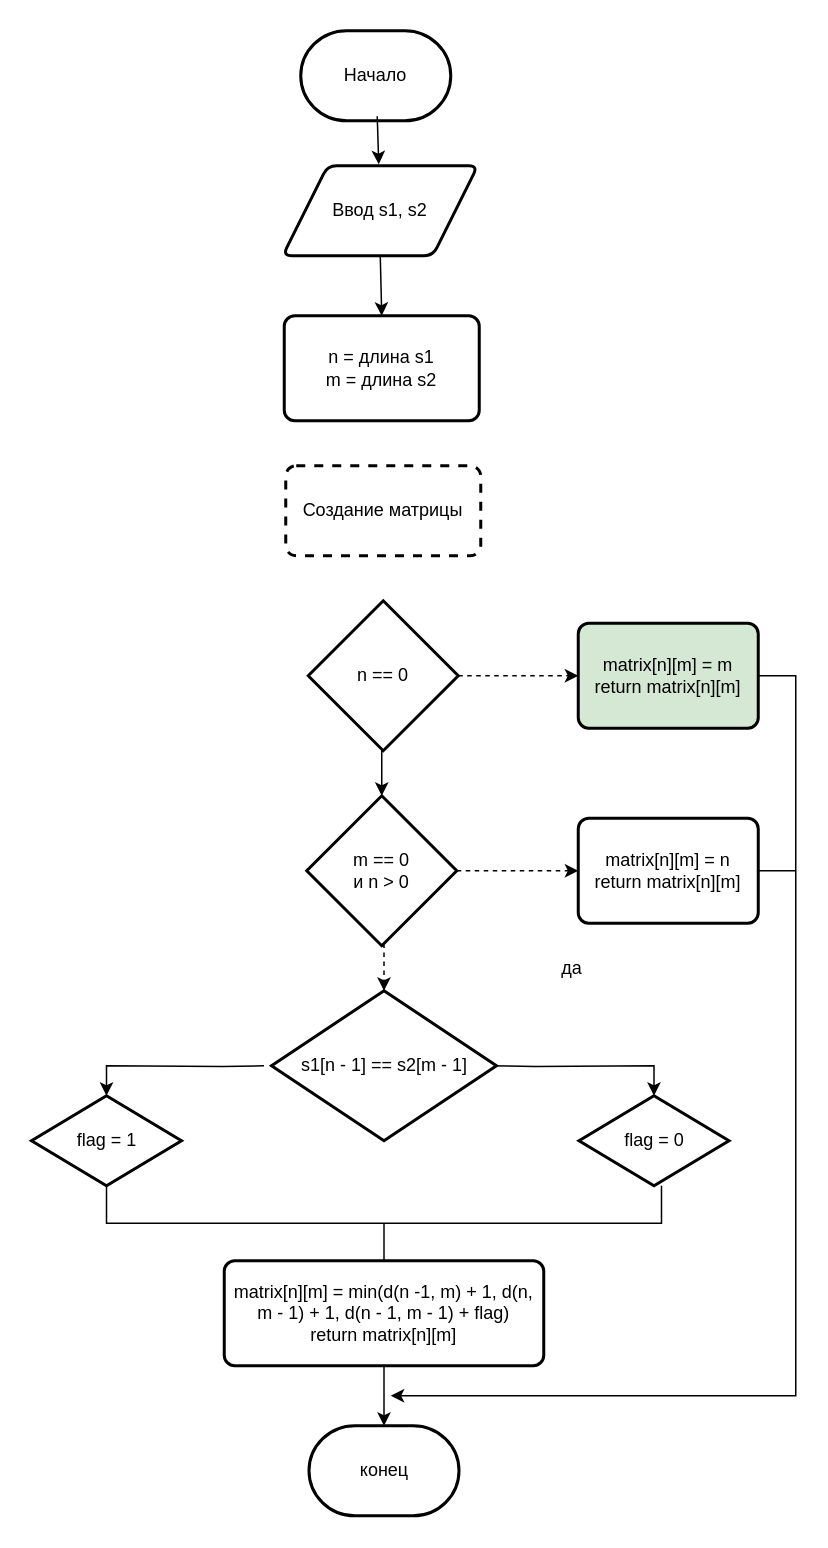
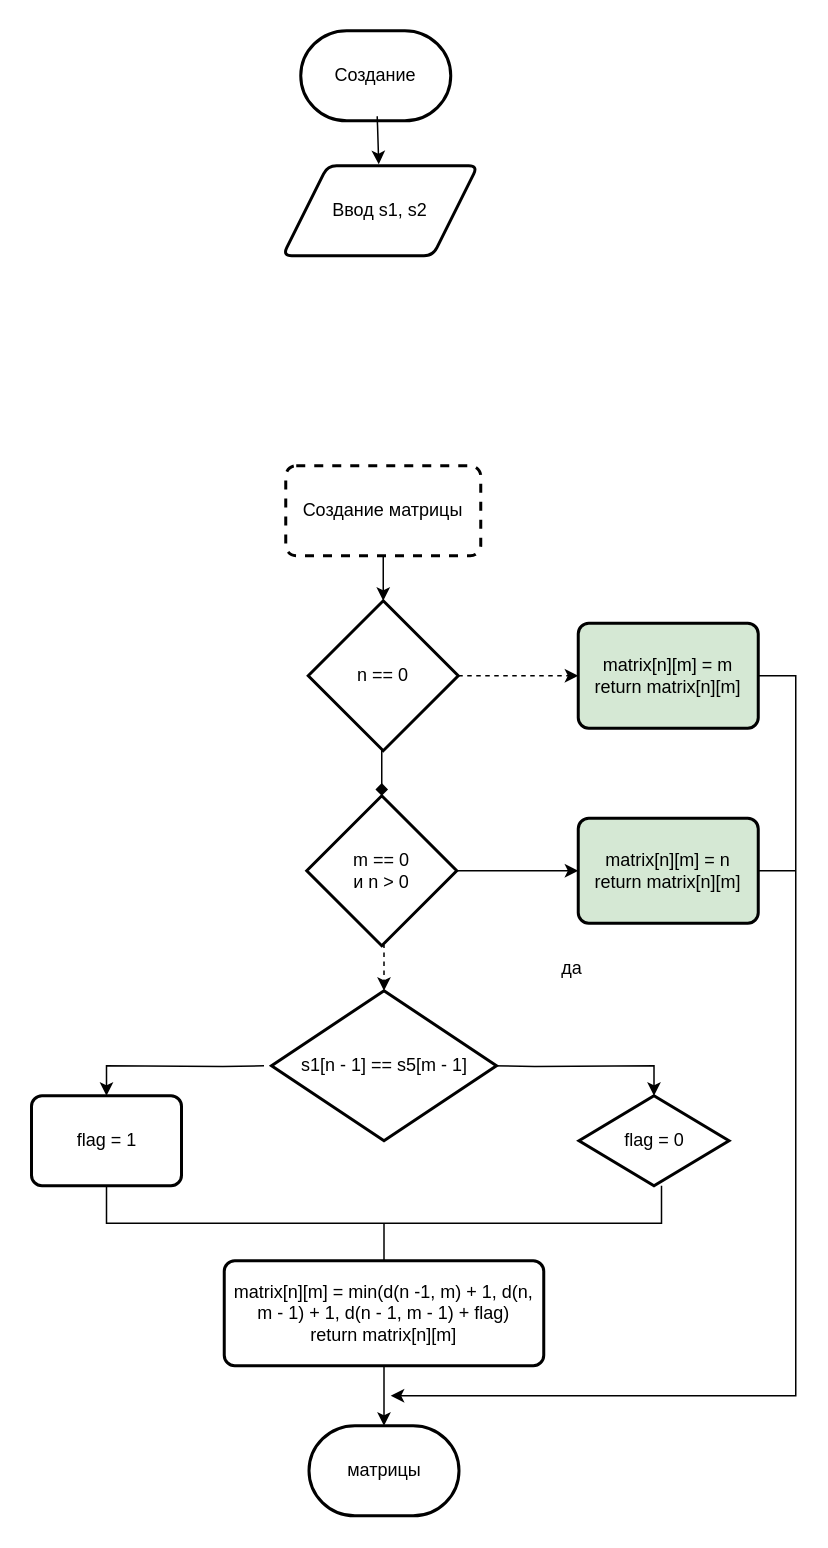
(376, 76) -> (376, 76)
(381, 281) -> none
(382, 368) -> none
none -> (383, 573)
(382, 784) -> (382, 783)
(512, 871) -> (512, 871)
(668, 871) -> (668, 871)
(385, 1066) -> (385, 1066)
(107, 1141) -> (107, 1141)
(385, 1471) -> (385, 1471)
